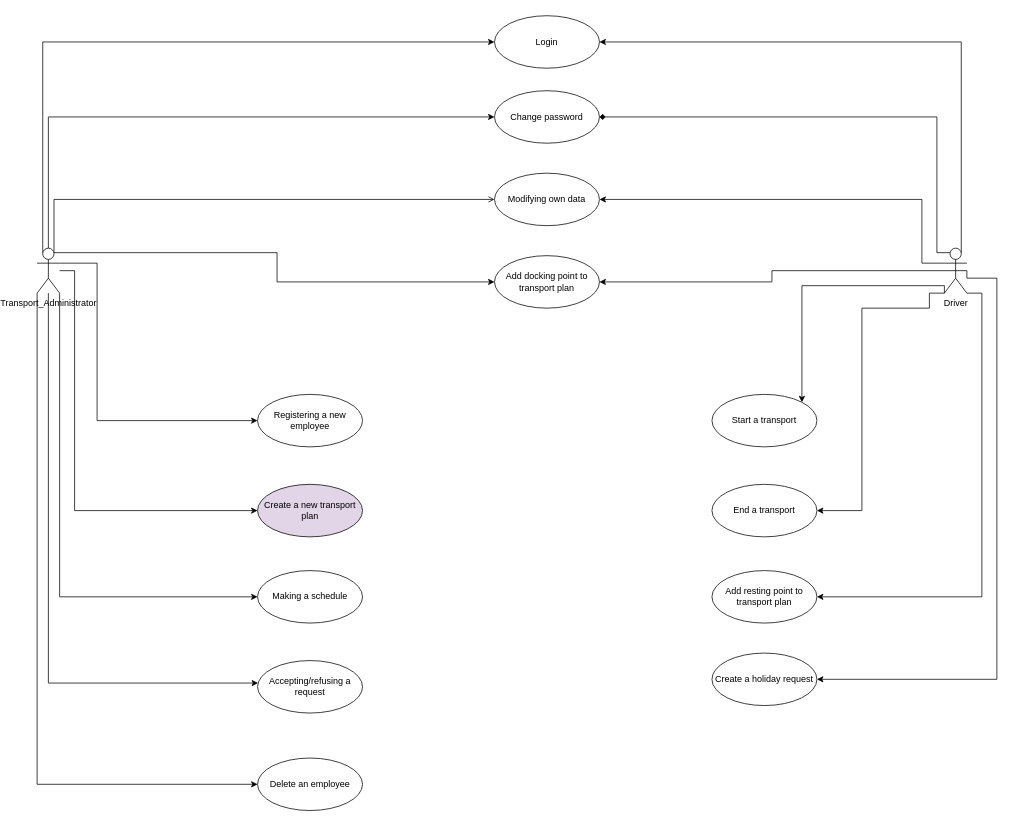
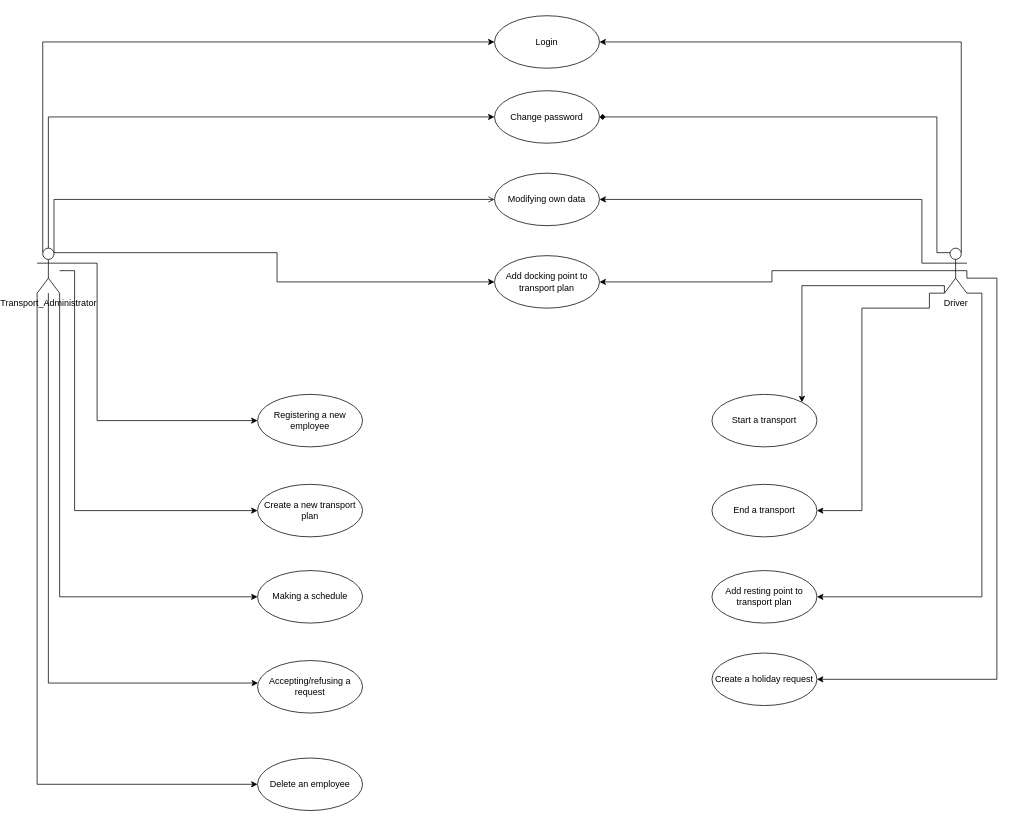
(310, 510) -> (310, 510)
